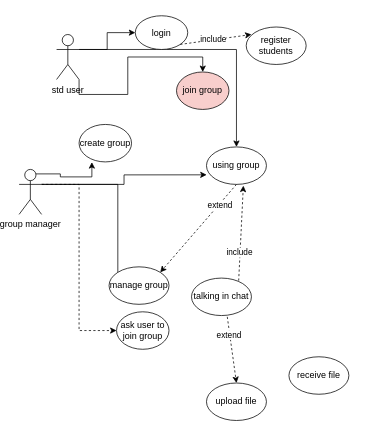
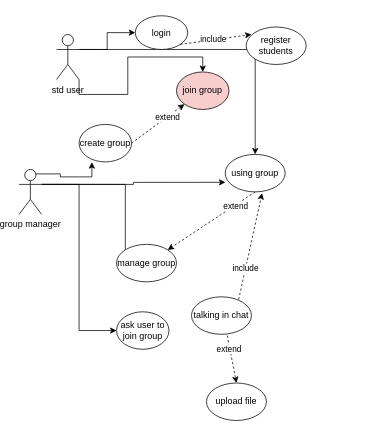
none -> (156, 125)
(237, 165) -> (255, 173)
(79, 274) -> (79, 274)
(139, 285) -> (147, 263)
(222, 297) -> (222, 315)
(319, 375) -> none
